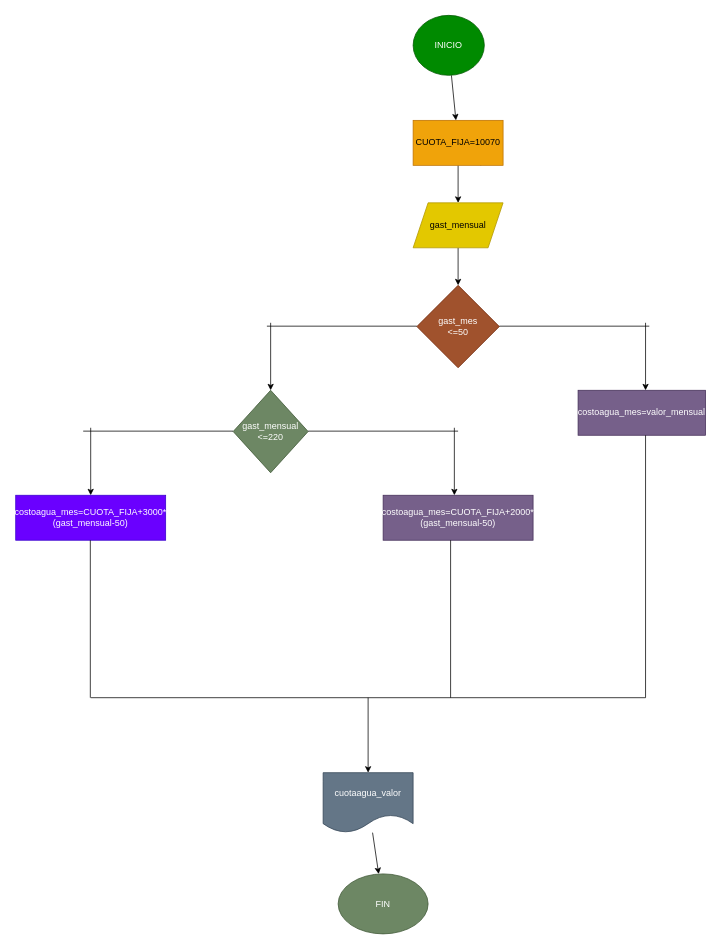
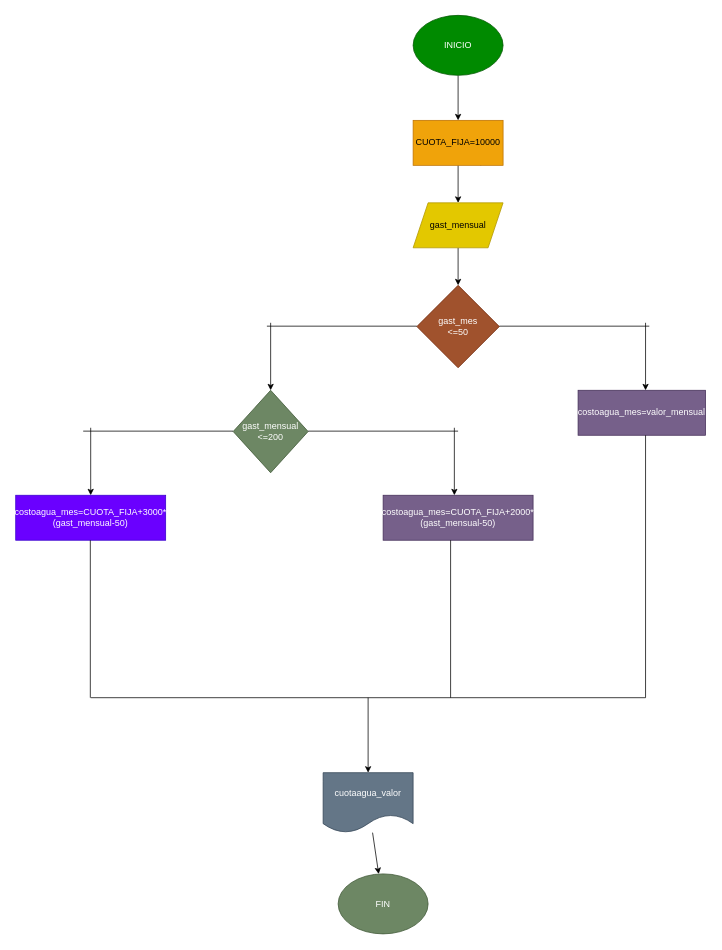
(449, 45) -> (458, 45)
(458, 143) -> (458, 143)
(270, 432) -> (270, 432)
